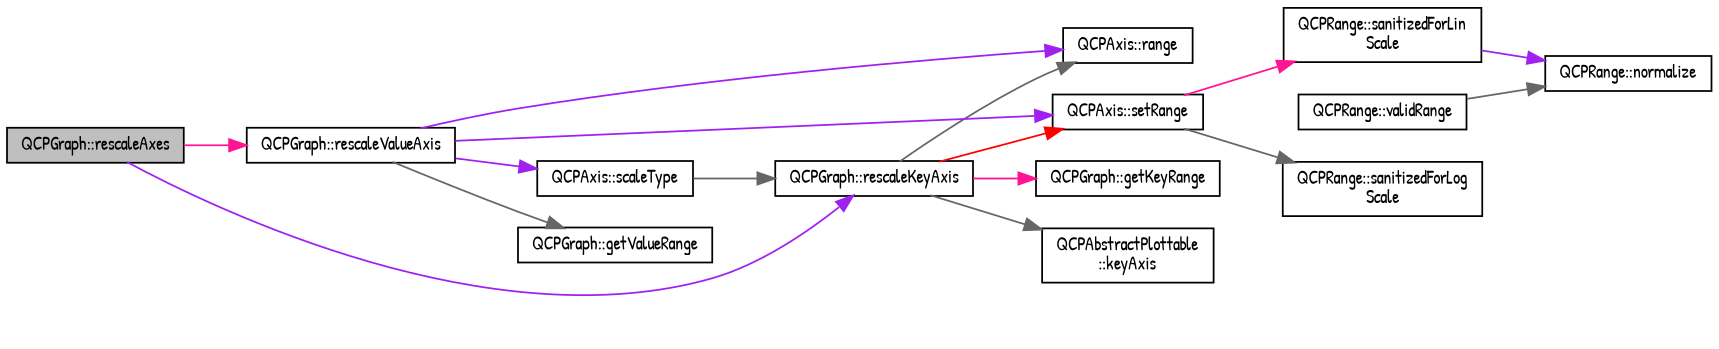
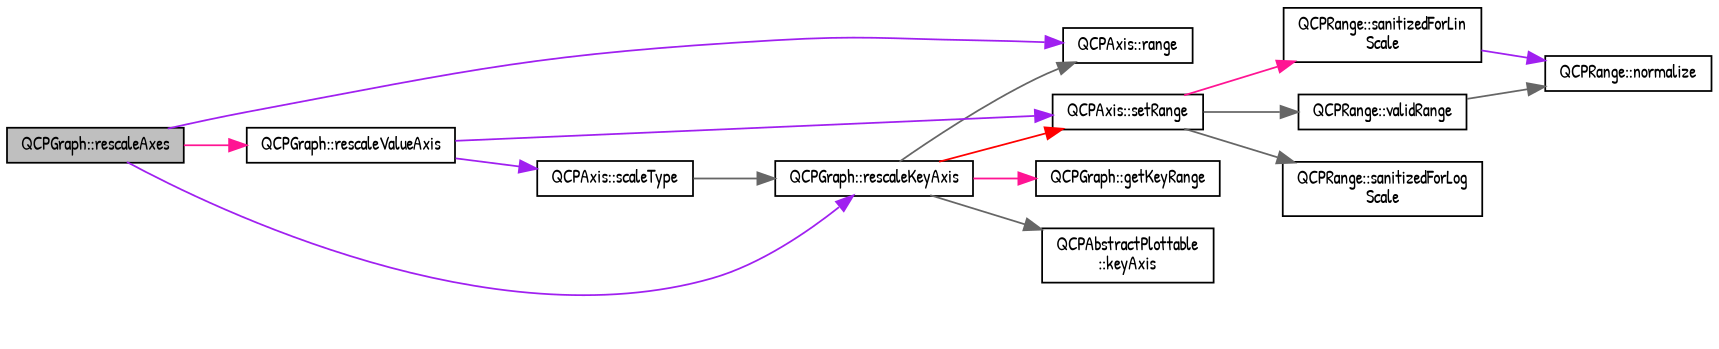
(731, 80) -> (603, 53)
none -> (1242, 112)
(615, 245) -> none
